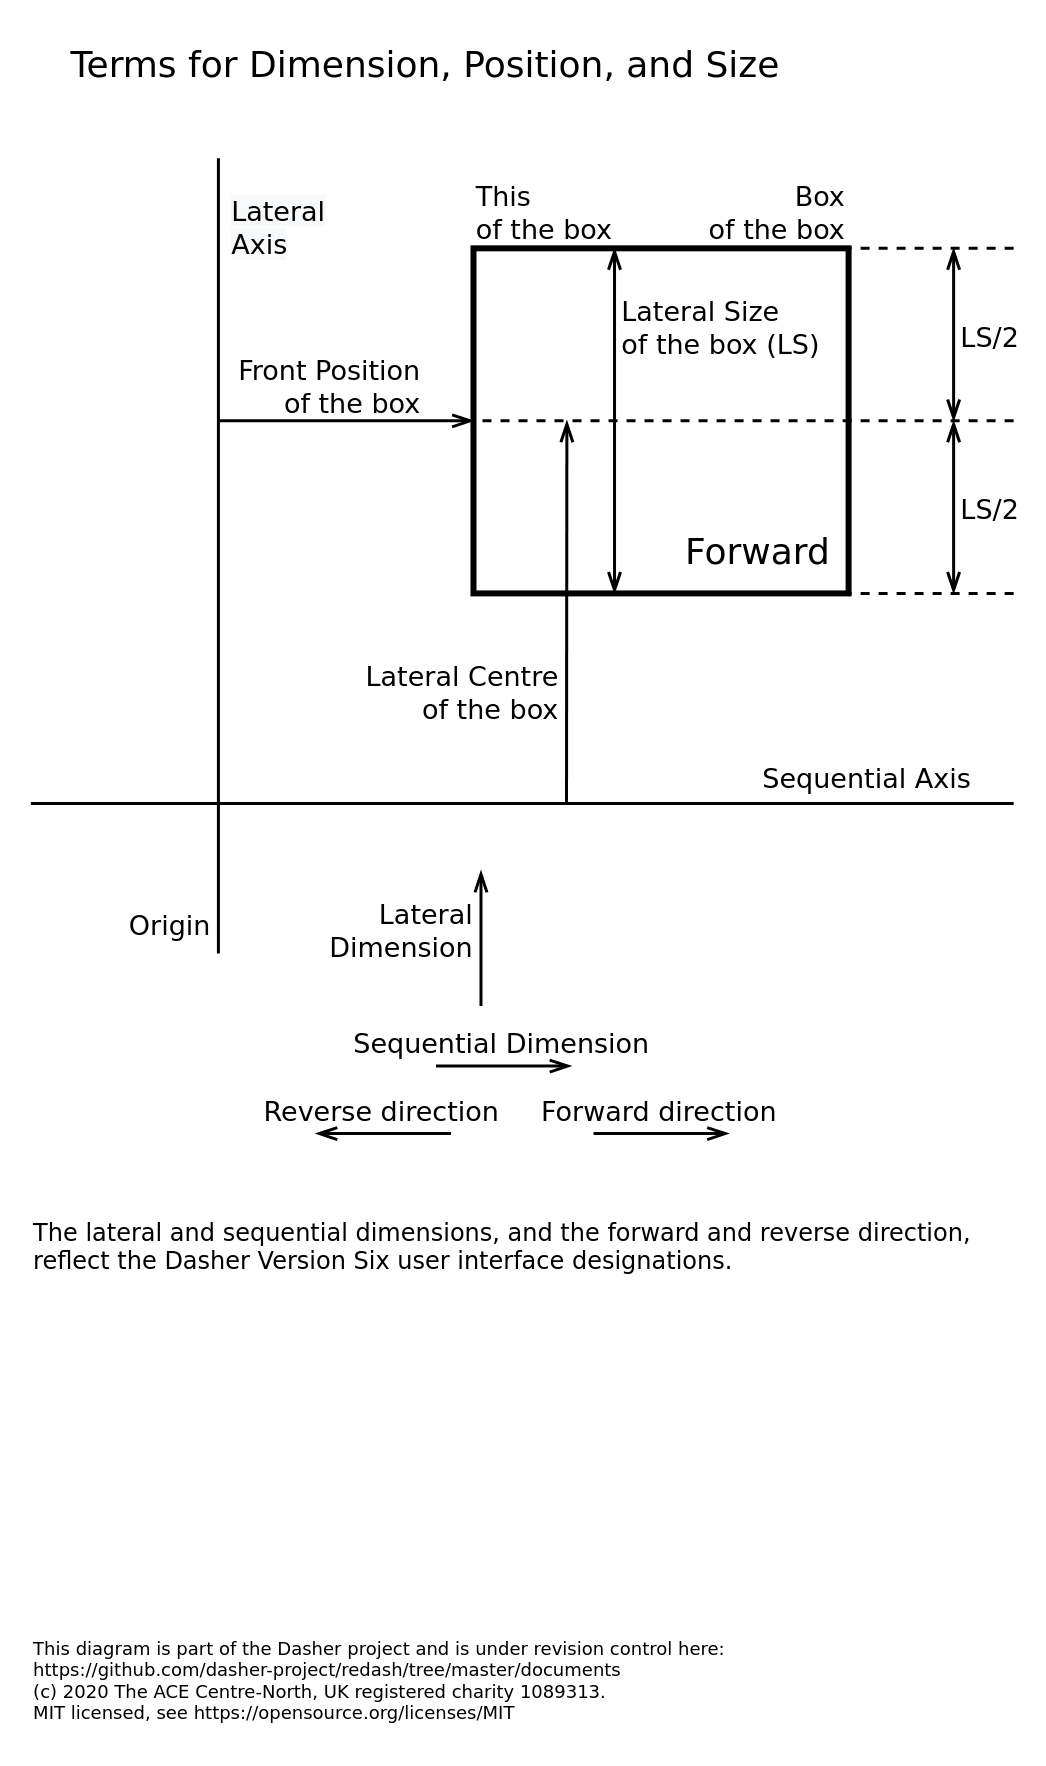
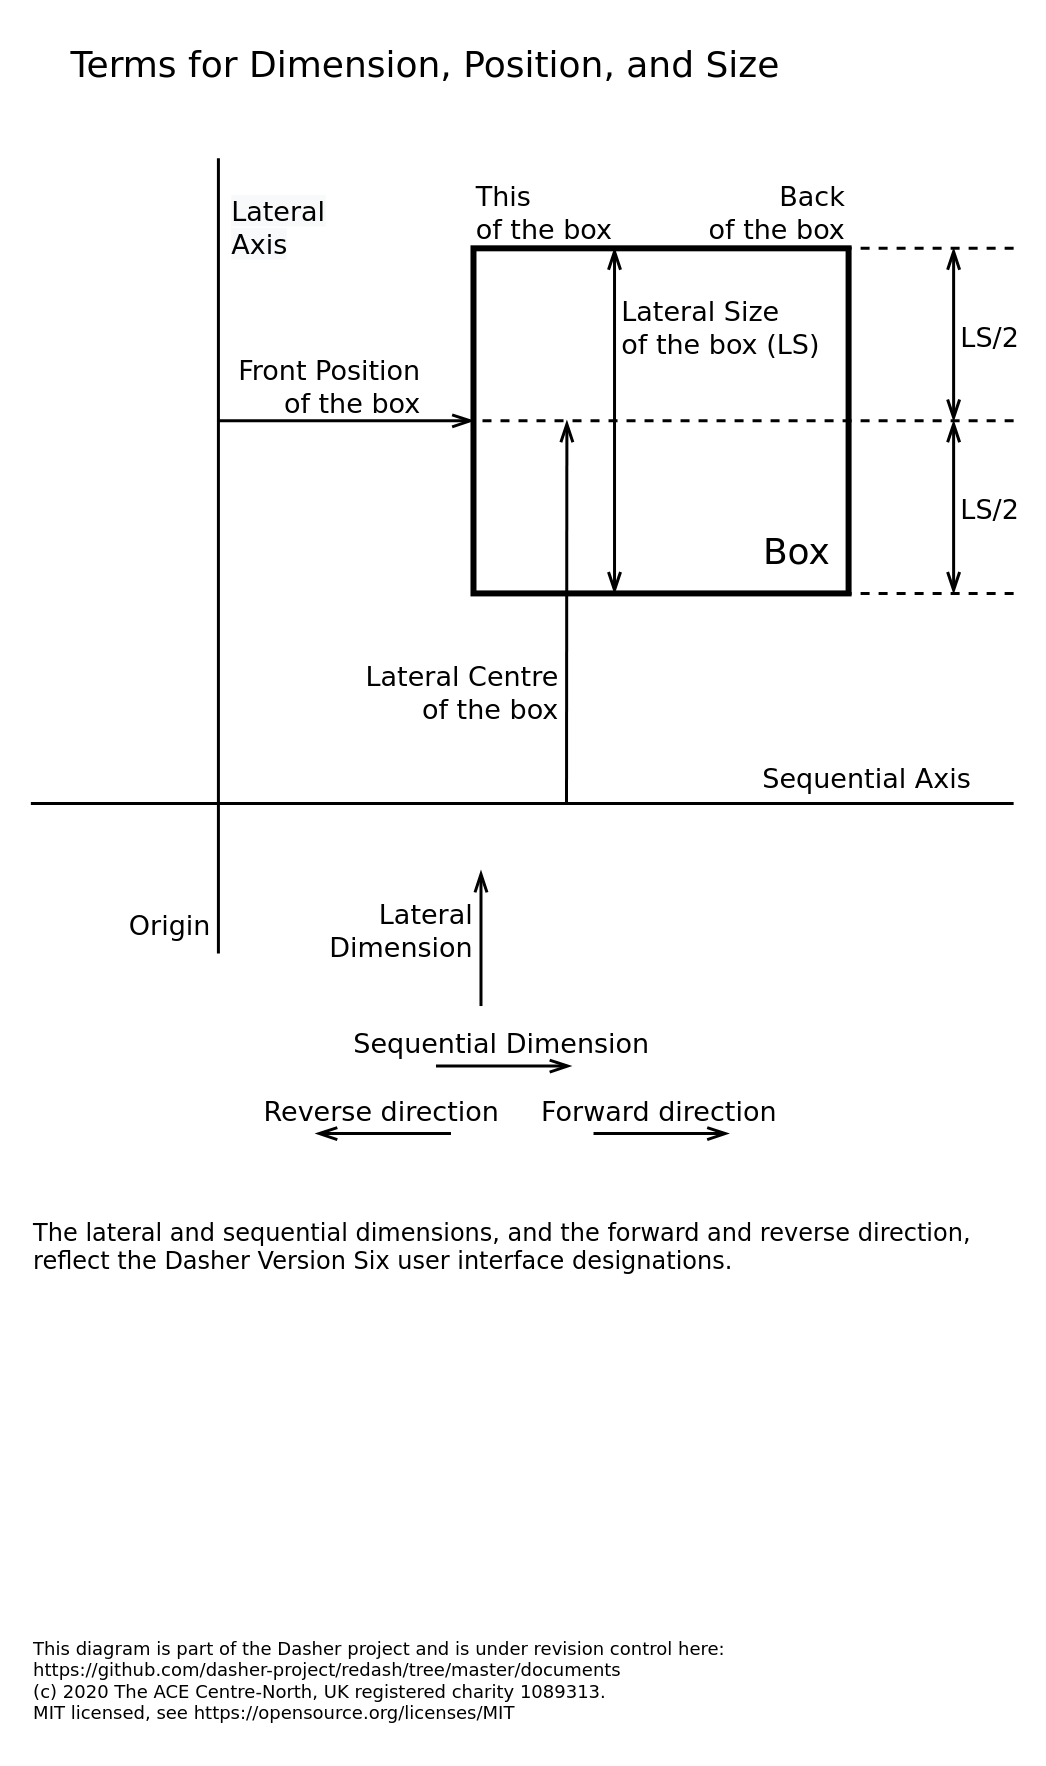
(822, 197) -> (814, 197)
(760, 552) -> (800, 552)
